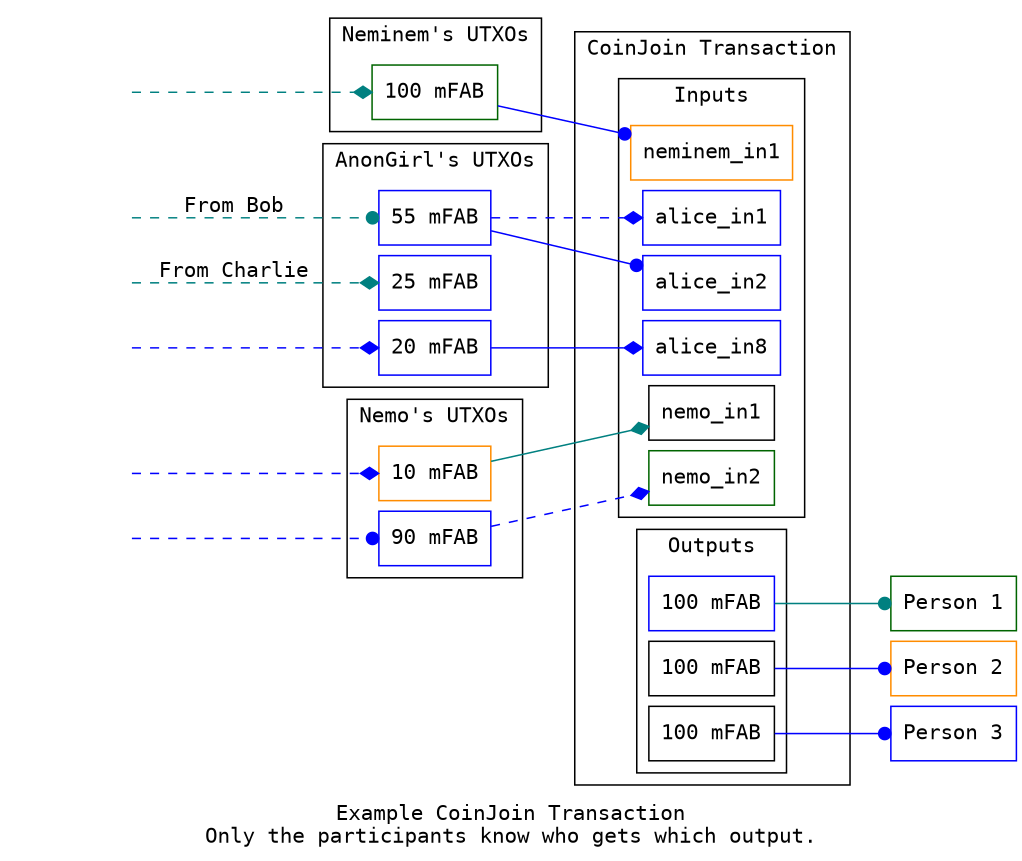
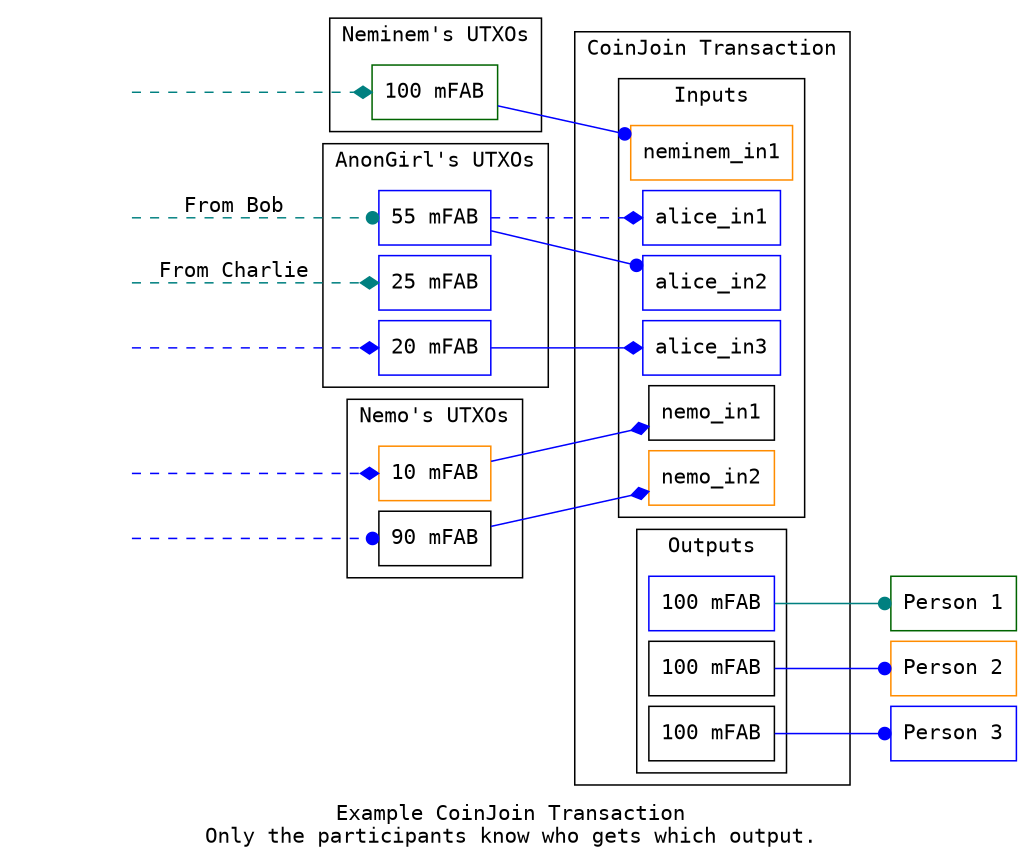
(712, 348) -> (712, 348)
(561, 446) -> (561, 446)
(712, 478) -> (712, 478)
(561, 511) -> (561, 511)
(435, 538) -> (435, 538)
